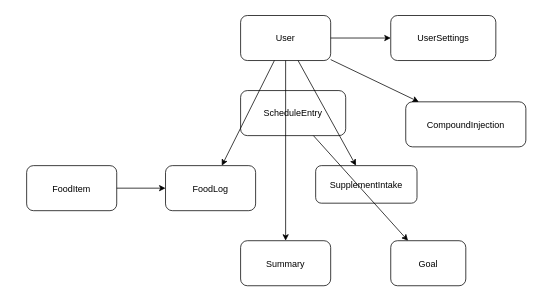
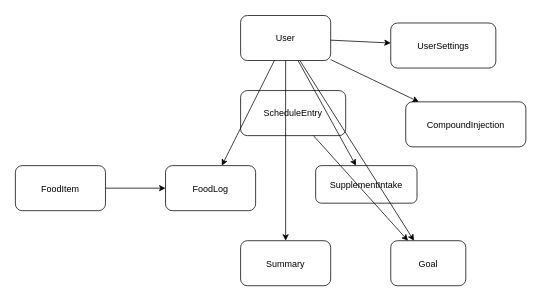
(443, 38) -> (443, 45)
none -> (355, 148)
(72, 188) -> (60, 188)
